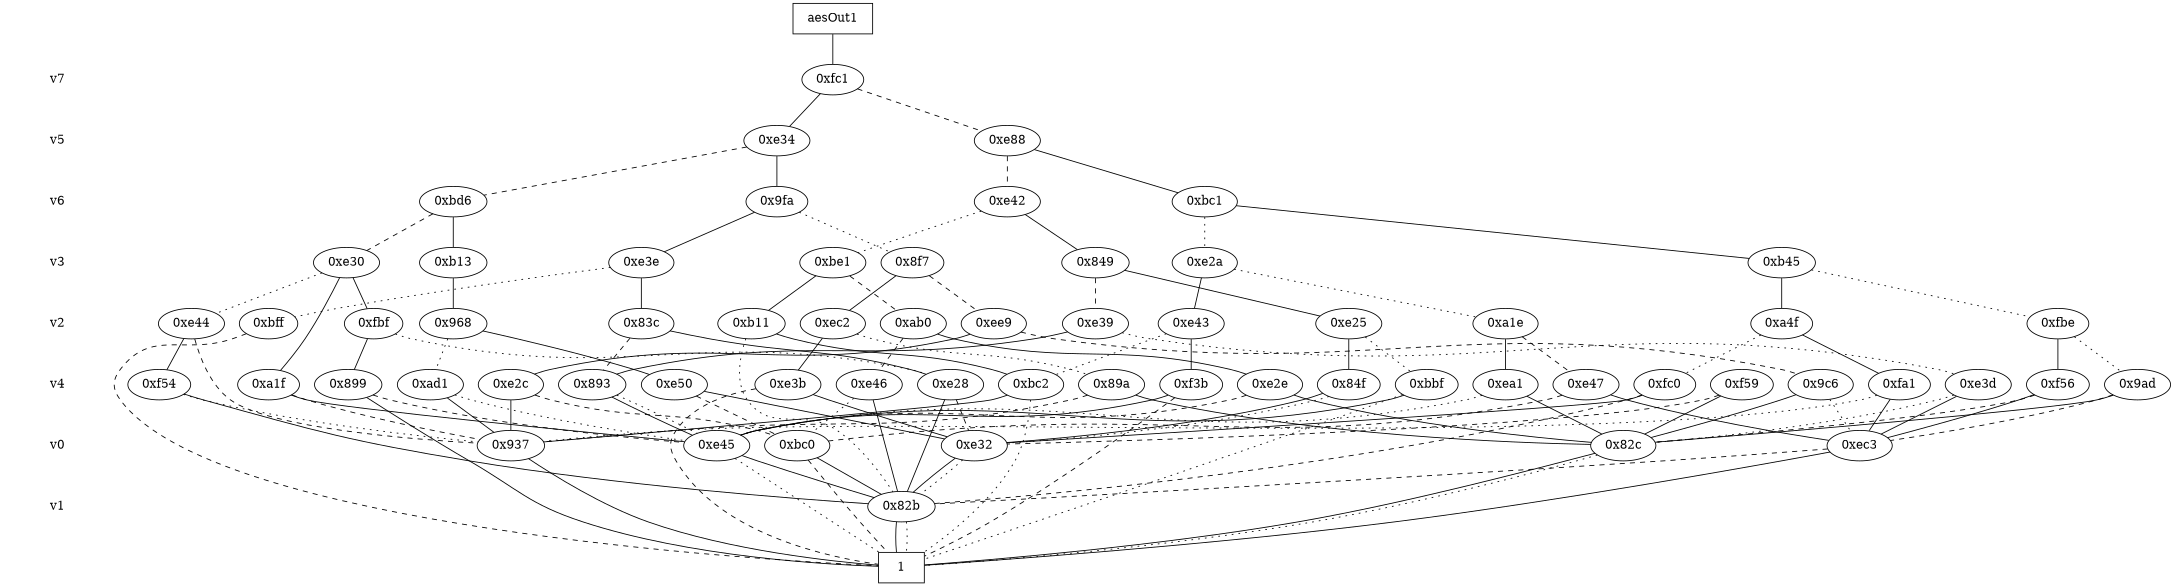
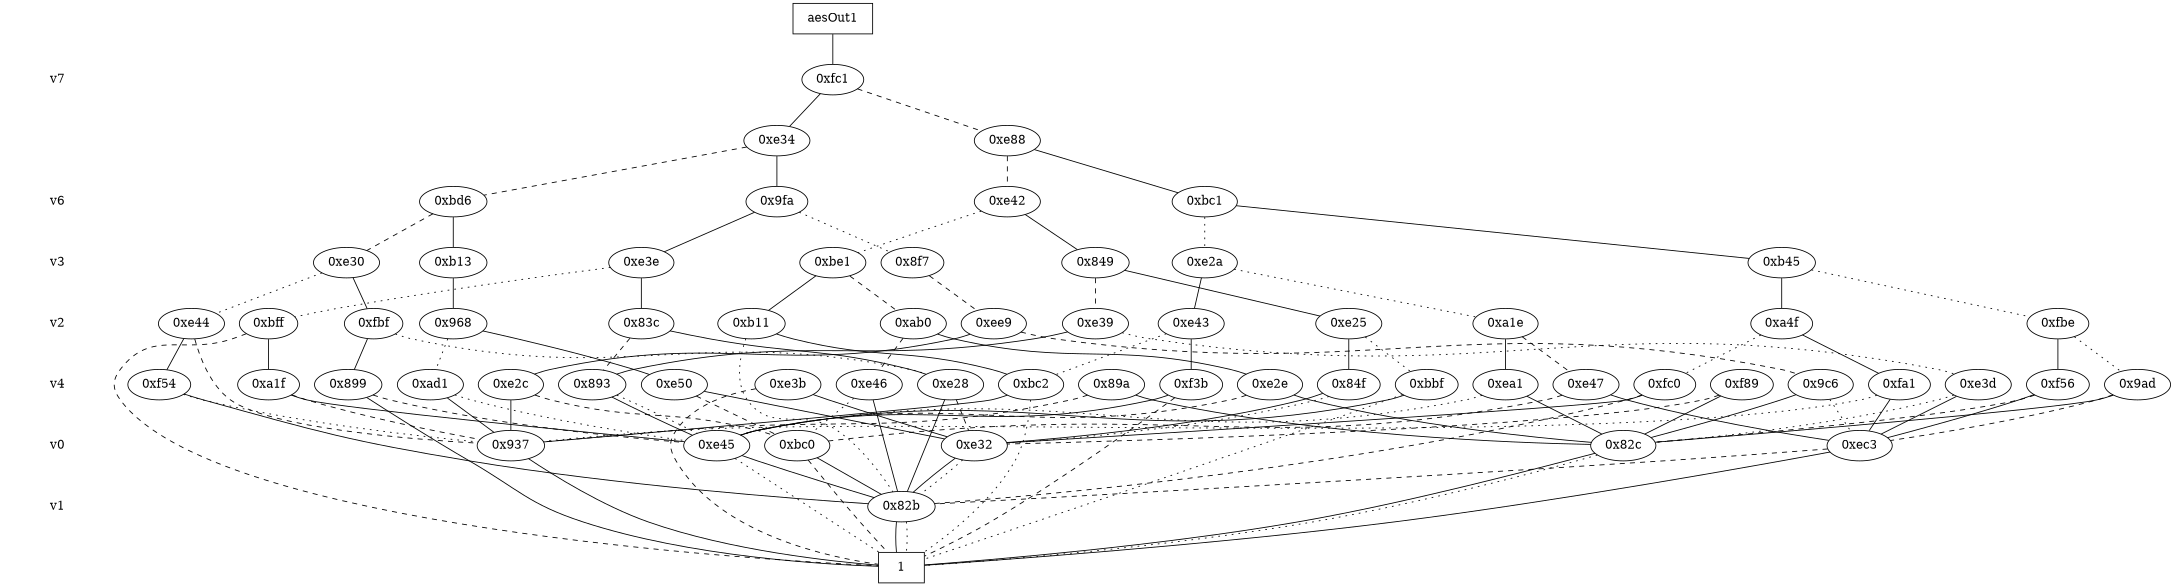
(58, 141) -> none
(833, 324) -> none
(313, 326) -> (269, 354)
(1742, 385) -> (1742, 385)
